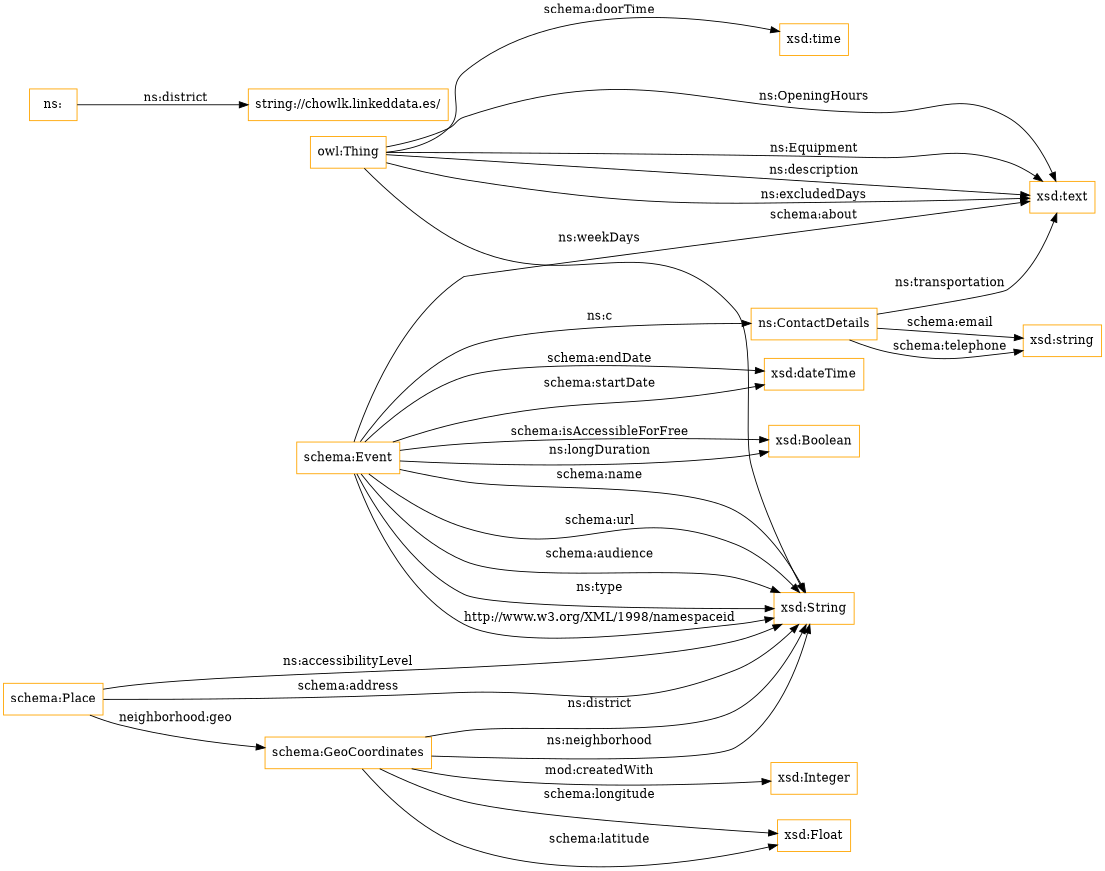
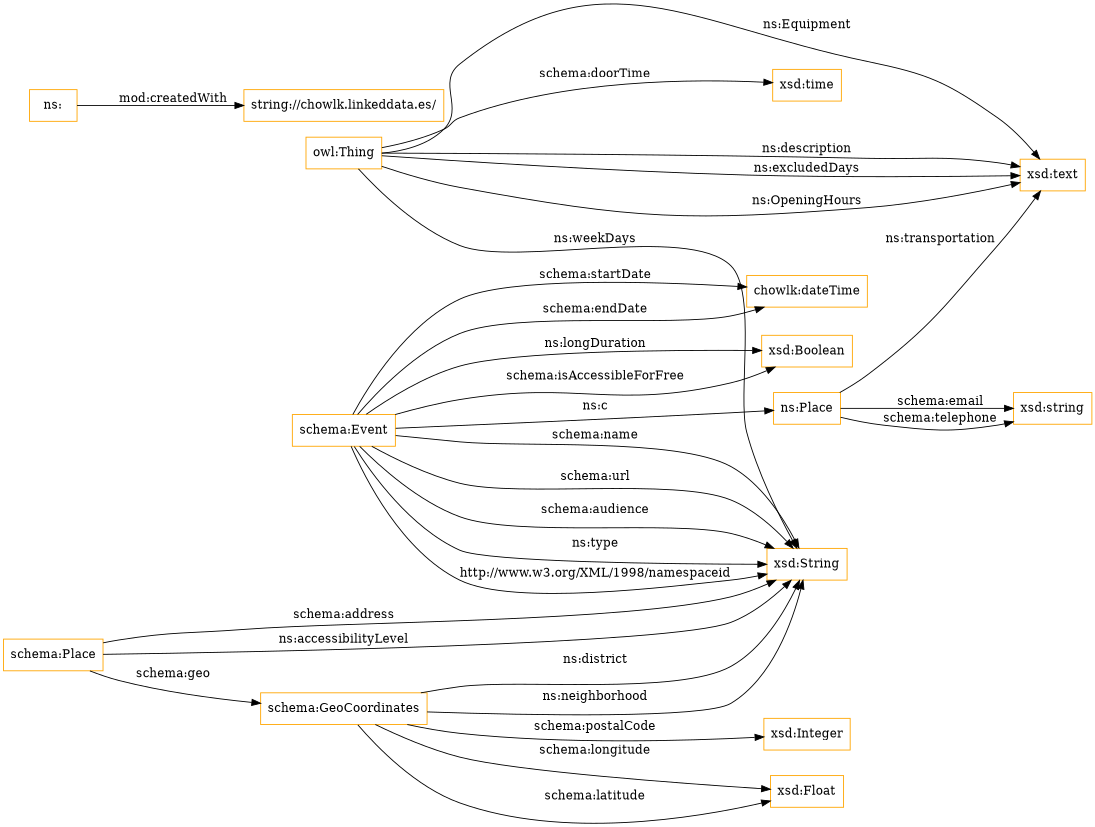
(176, 98) -> (173, 99)
(642, 252) -> none
(814, 324) -> (807, 408)
(814, 374) -> (807, 291)
(176, 718) -> (173, 674)
(600, 771) -> (595, 727)
